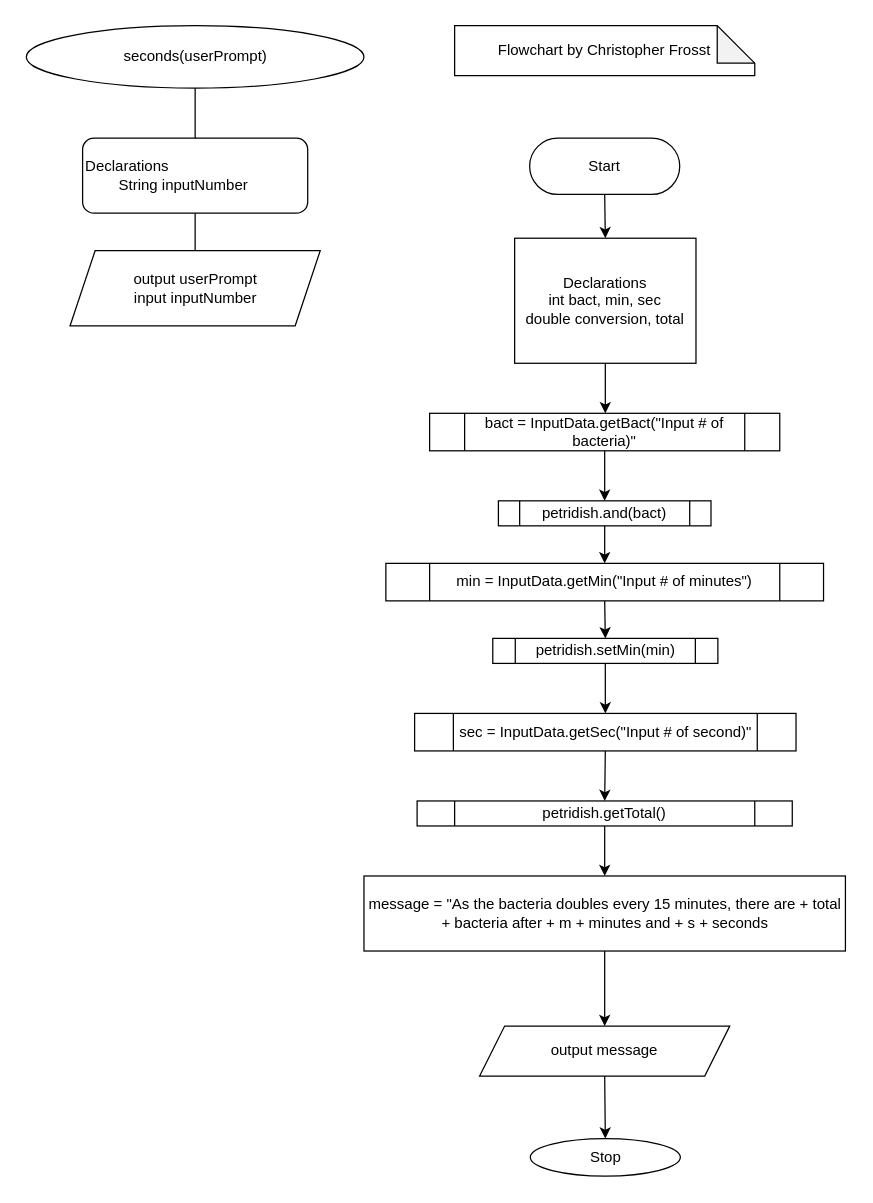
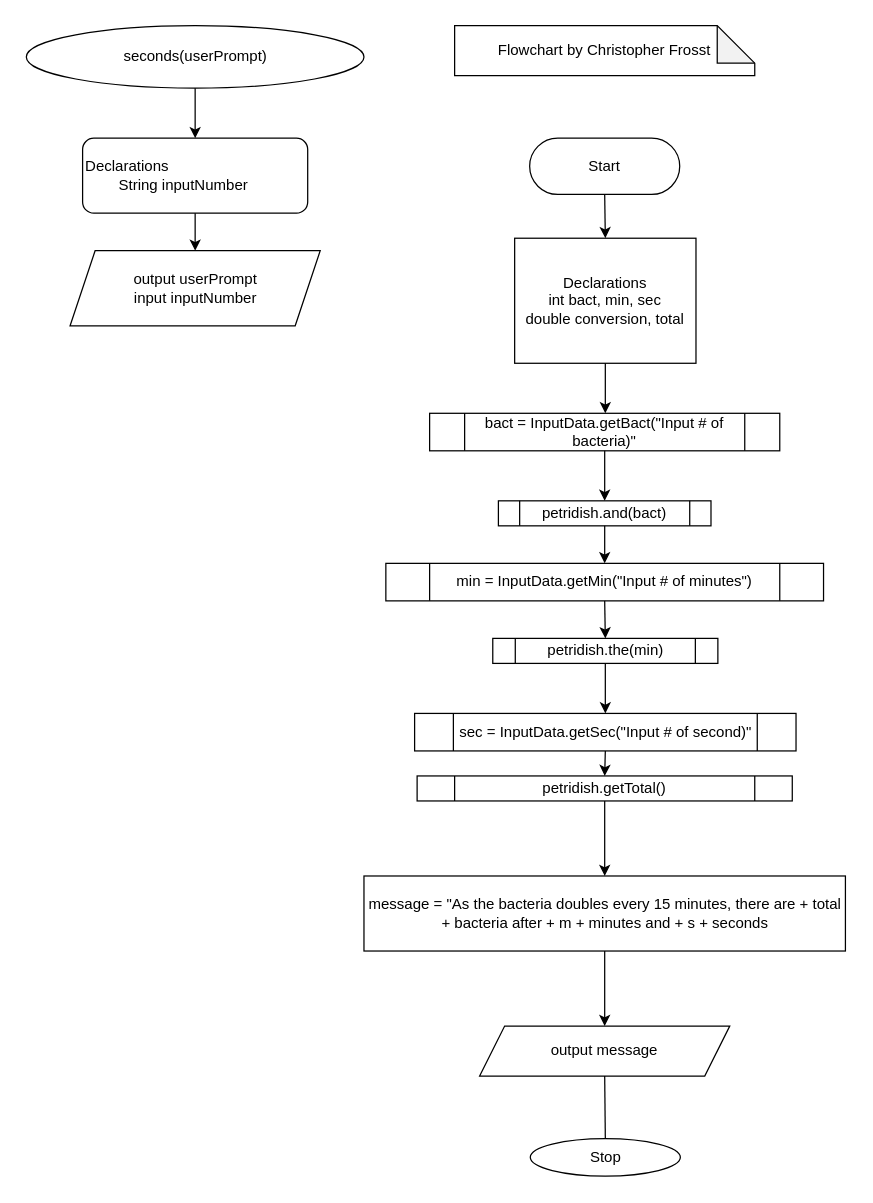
(195, 131) -> (195, 128)
(195, 244) -> (195, 241)
(606, 651) -> (606, 651)
(604, 813) -> (604, 788)
(605, 1128) -> (605, 1132)
